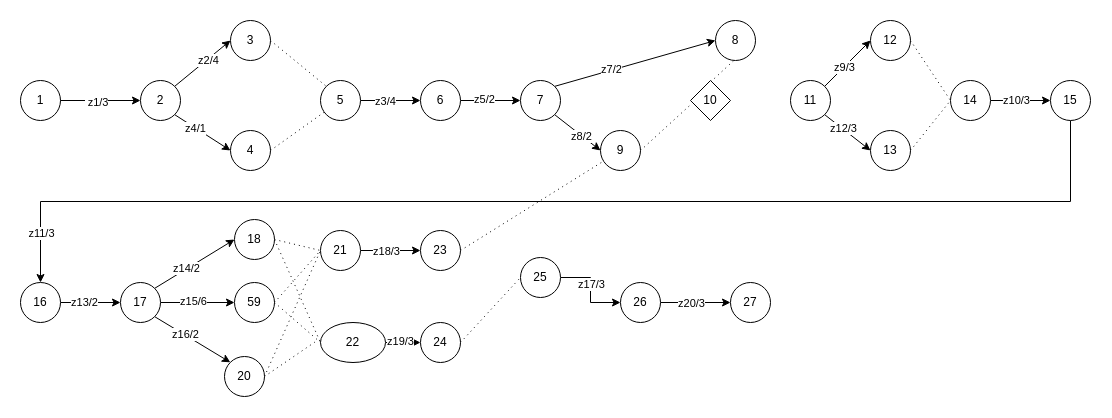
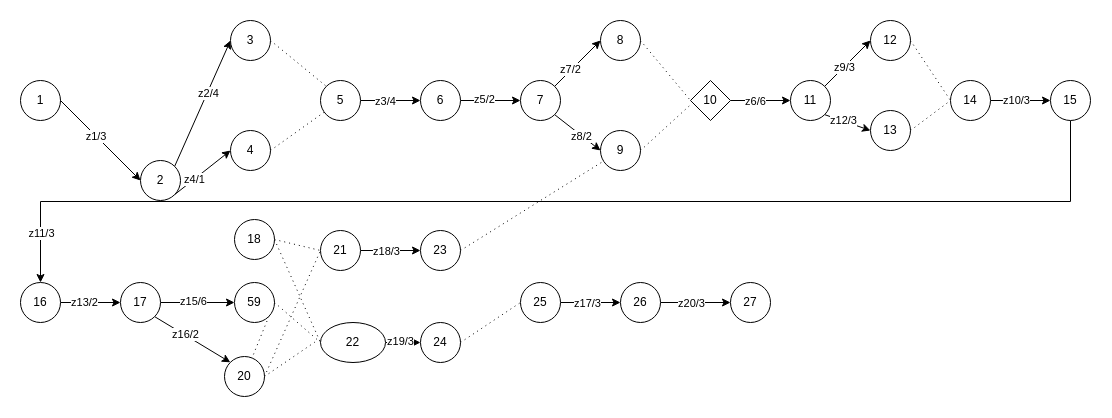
(736, 41) -> (621, 41)
(161, 101) -> (161, 181)
none -> (757, 101)
(891, 151) -> (891, 131)
(191, 266) -> none
(297, 278) -> (261, 335)
(541, 278) -> (541, 303)
